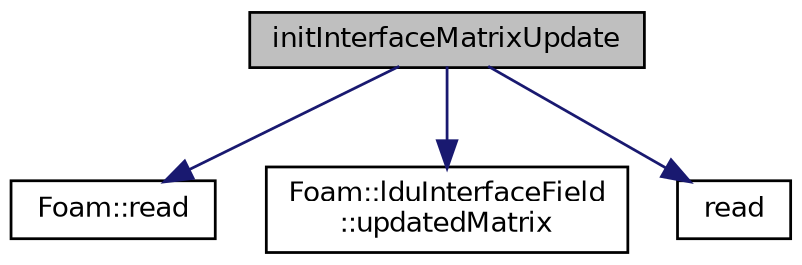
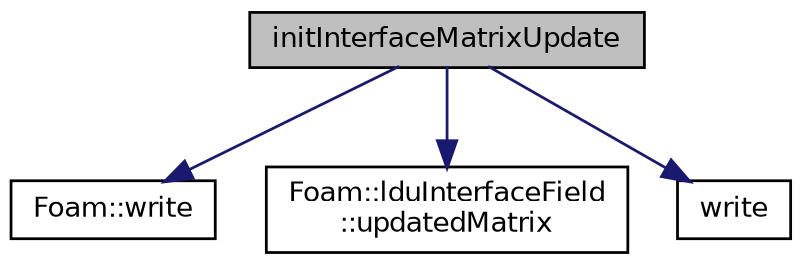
(113, 210) -> (113, 210)
(734, 210) -> (734, 210)
